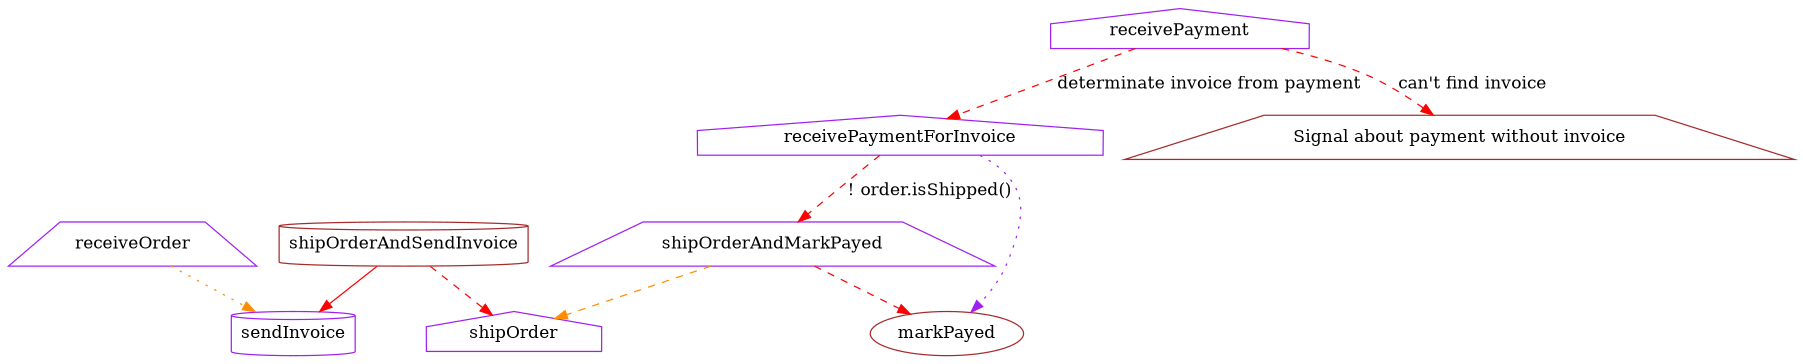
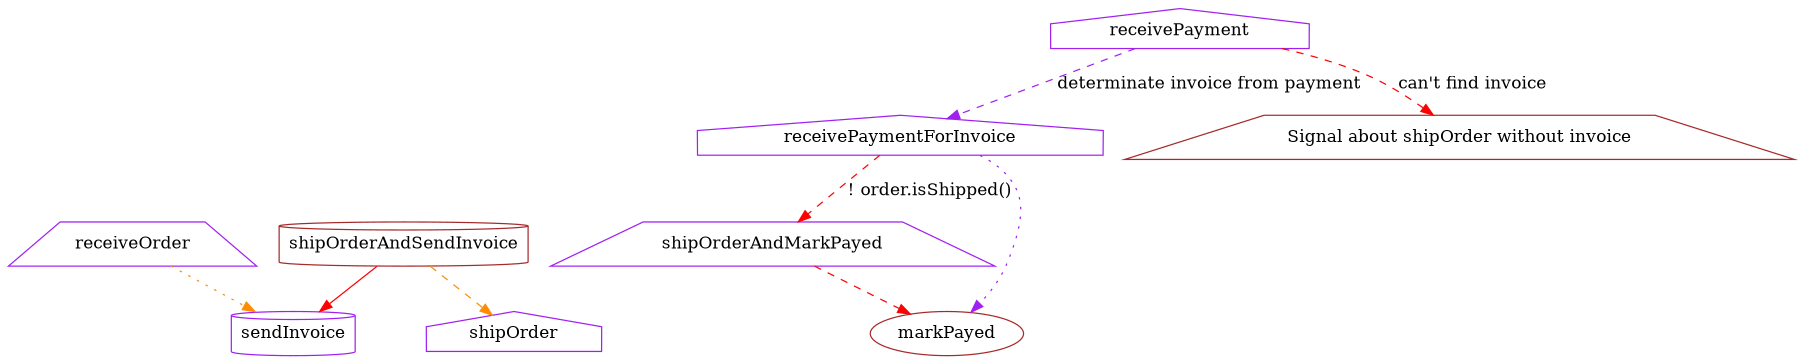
(1047, 81) -> (1047, 81)
(1460, 137) -> (1460, 137)
(456, 287) -> (456, 287)
(639, 290) -> none
